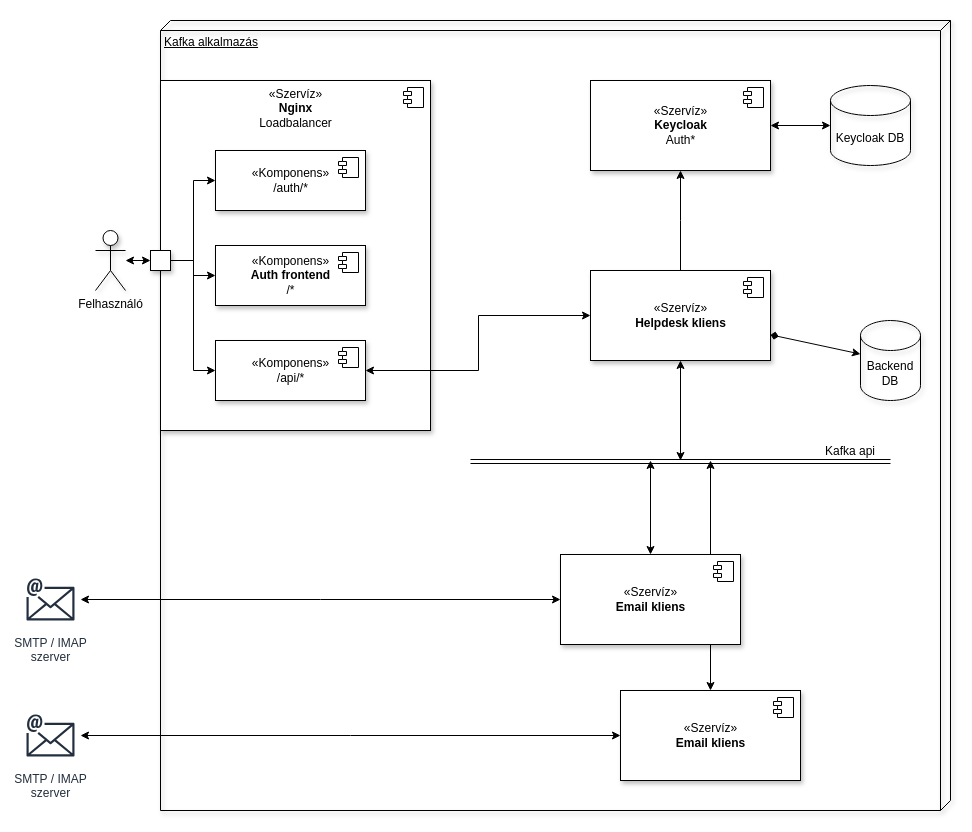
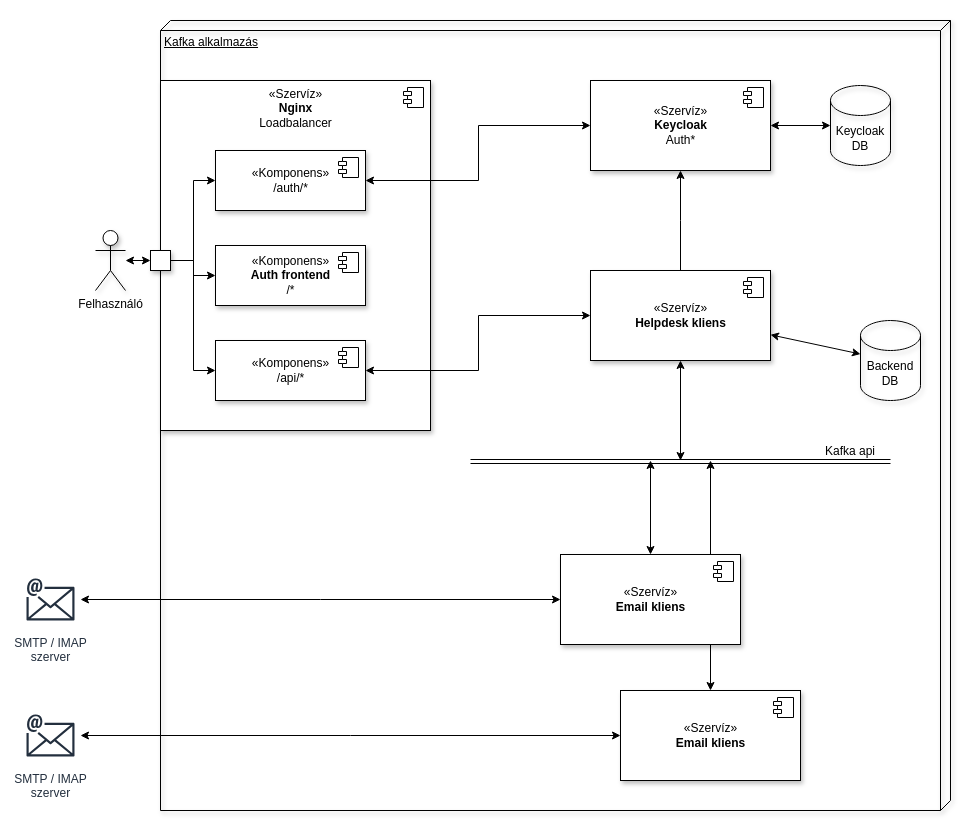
(871, 126) -> (861, 126)
none -> (479, 154)
(779, 337) -> (778, 336)
